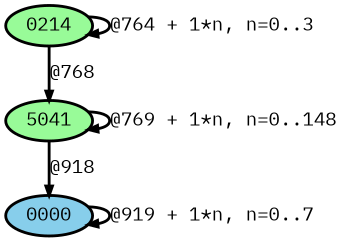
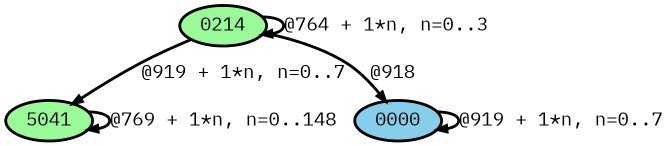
(72, 73) -> (244, 73)
(49, 163) -> (328, 53)
